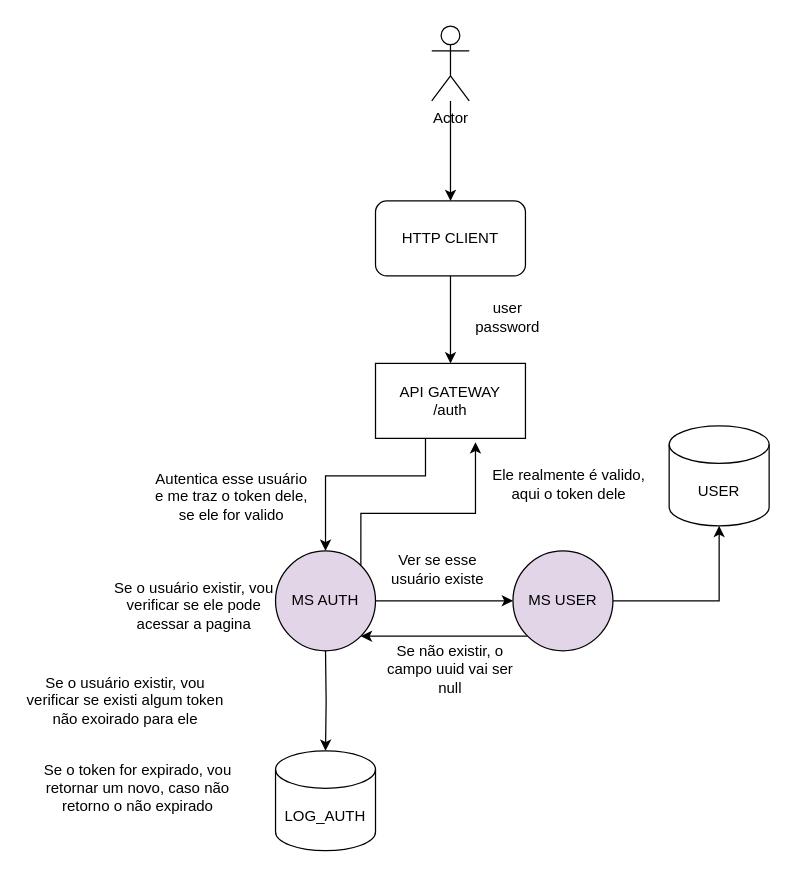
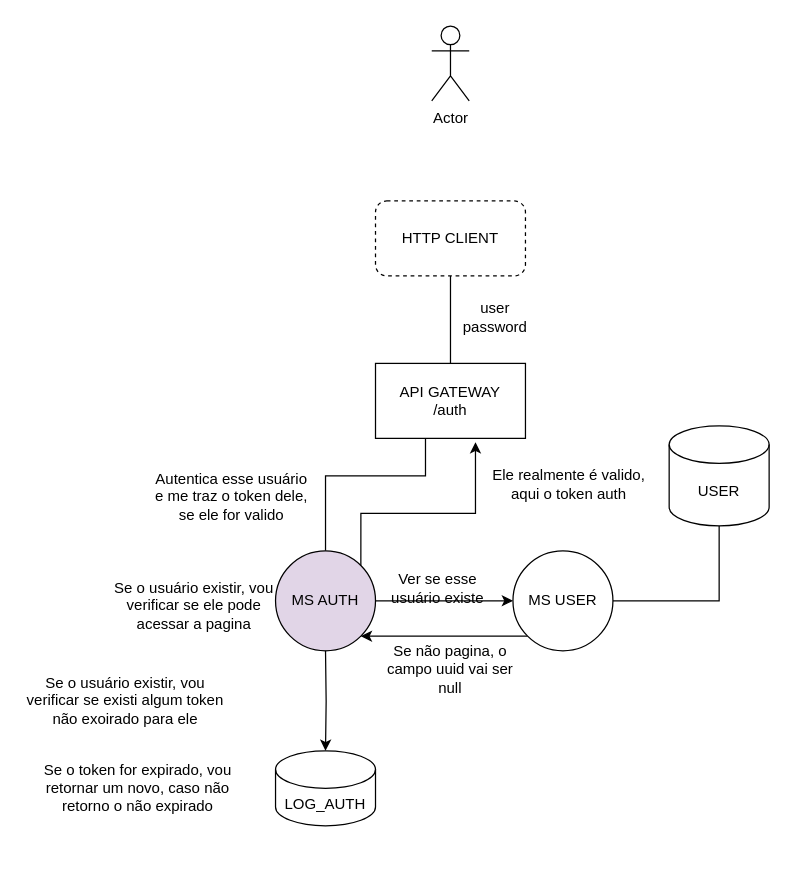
(451, 147) -> none
(451, 238) -> (451, 238)
(508, 317) -> (496, 317)
(451, 353) -> (451, 356)
(569, 484) -> (569, 484)
(719, 536) -> (719, 532)
(326, 541) -> (326, 544)
(438, 569) -> (438, 588)
(563, 601) -> (563, 601)
(451, 669) -> (451, 669)
(326, 801) -> (326, 788)
